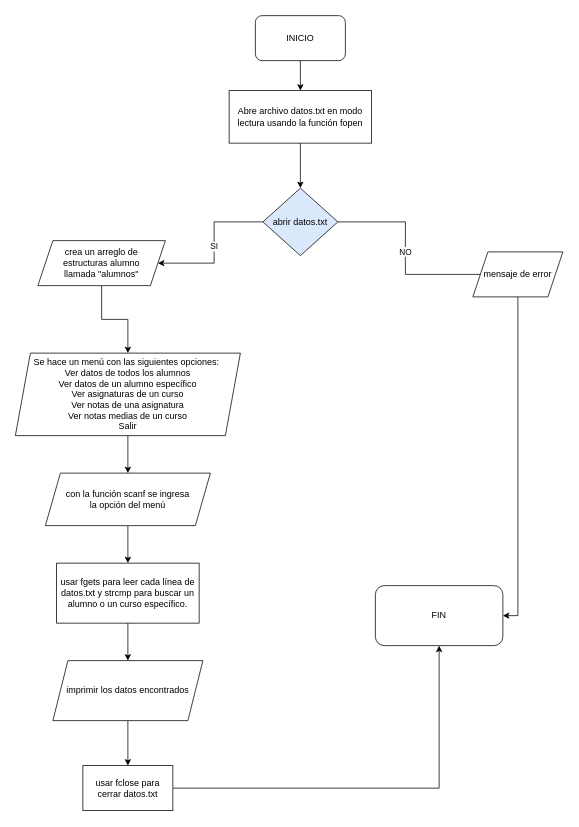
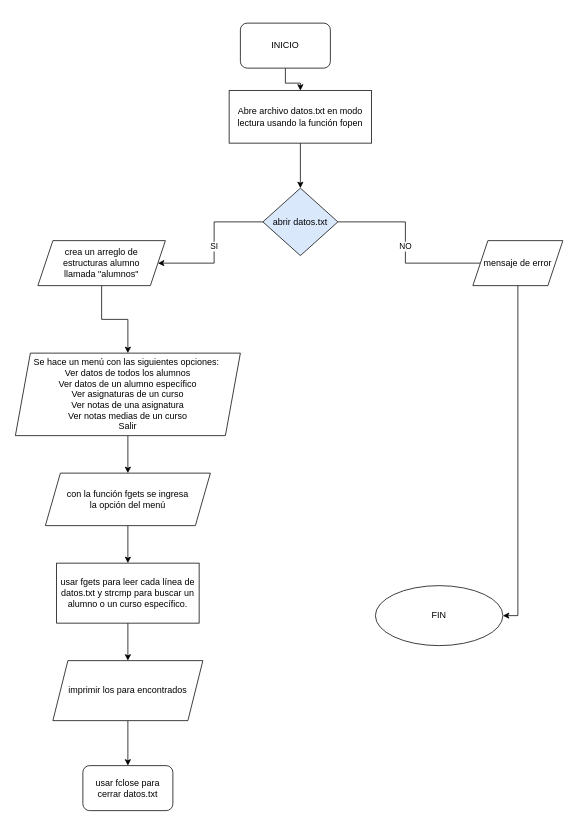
(300, 38) -> (285, 45)
(518, 274) -> (518, 263)
(128, 499) -> (128, 499)
(439, 615) -> (439, 615)
(439, 652) -> none
(128, 690) -> (128, 690)
(128, 788) -> (128, 788)
